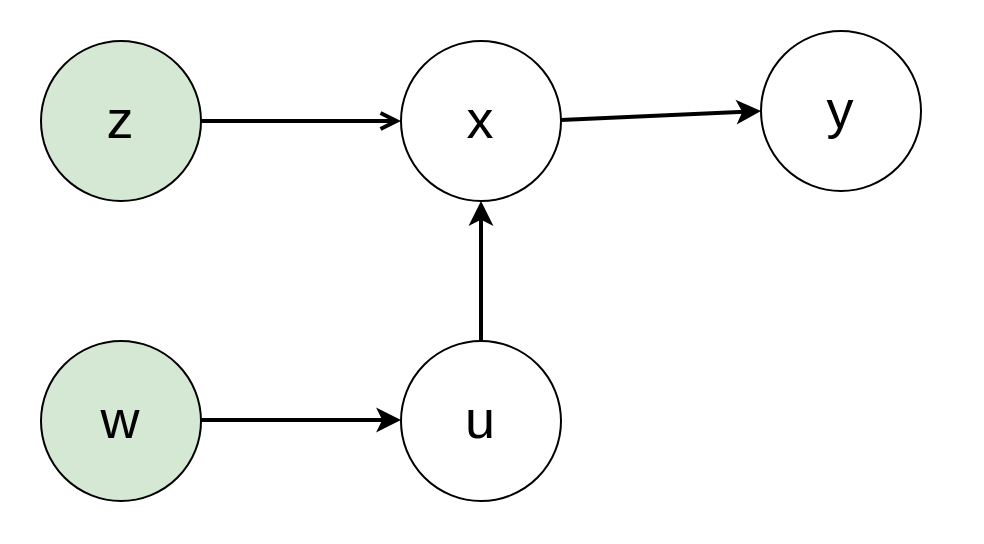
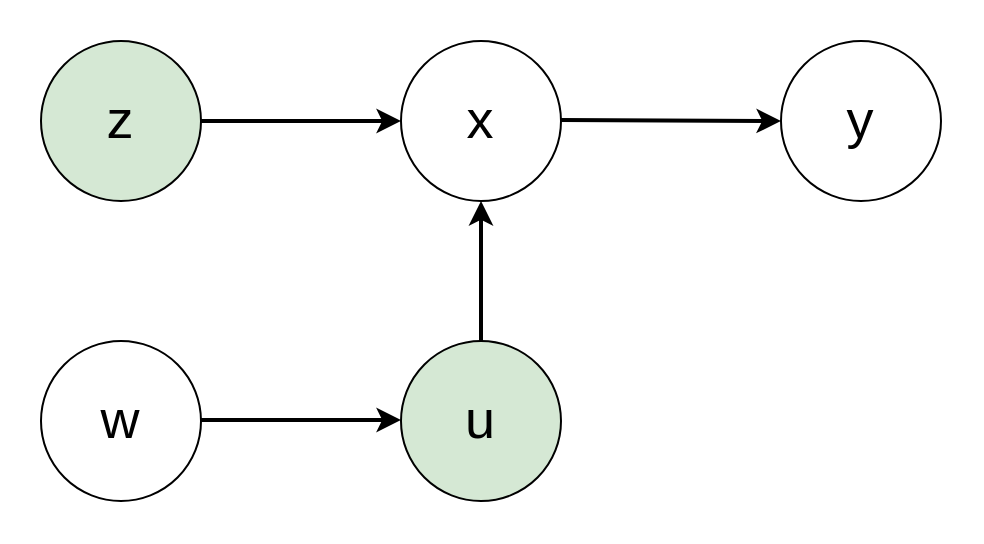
(841, 111) -> (861, 121)
(383, 121) -> (382, 121)
(121, 421) -> (121, 421)
(481, 421) -> (481, 421)
